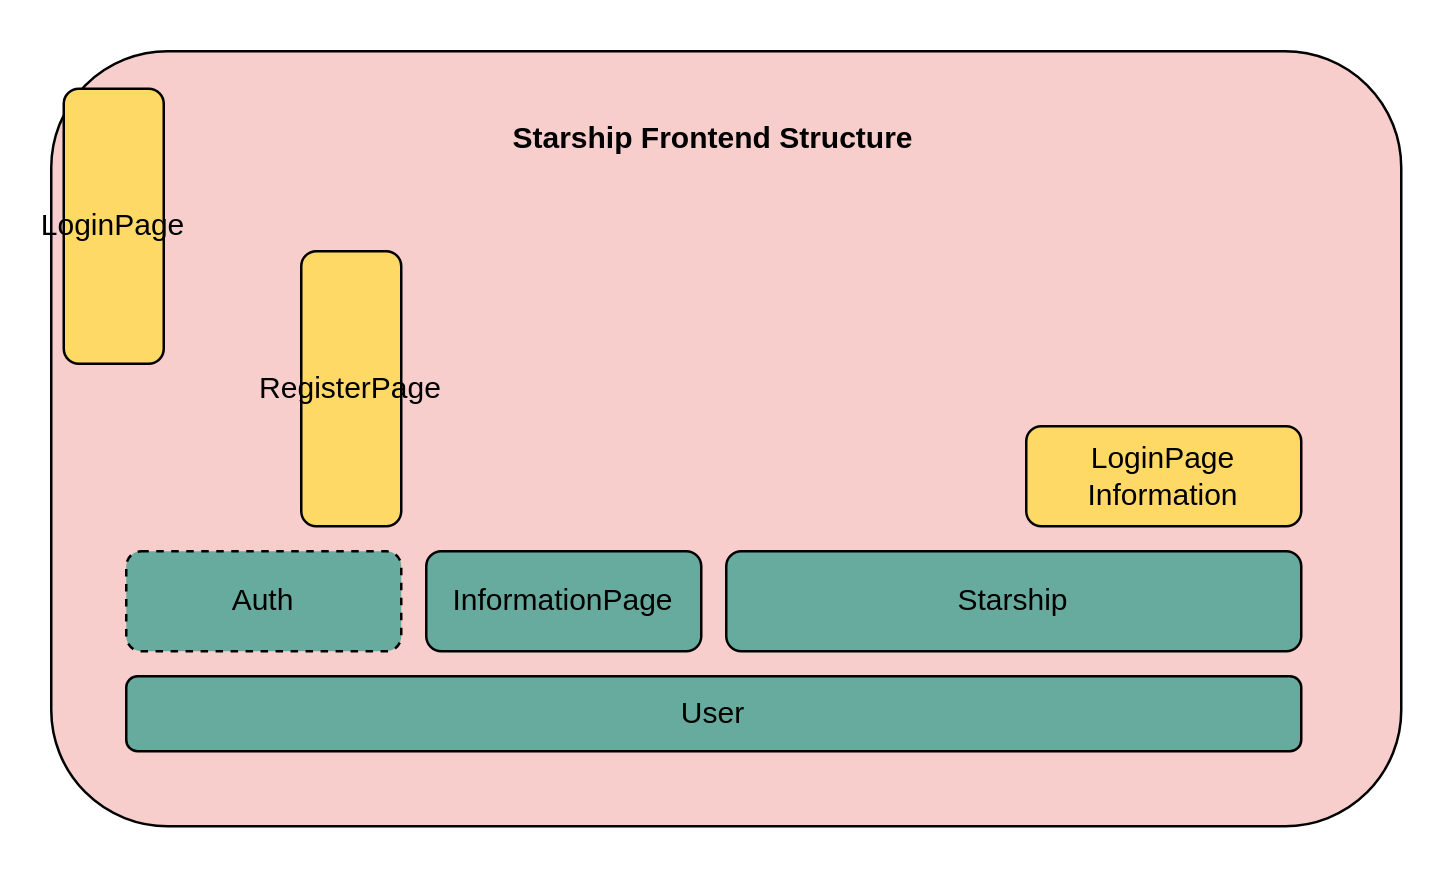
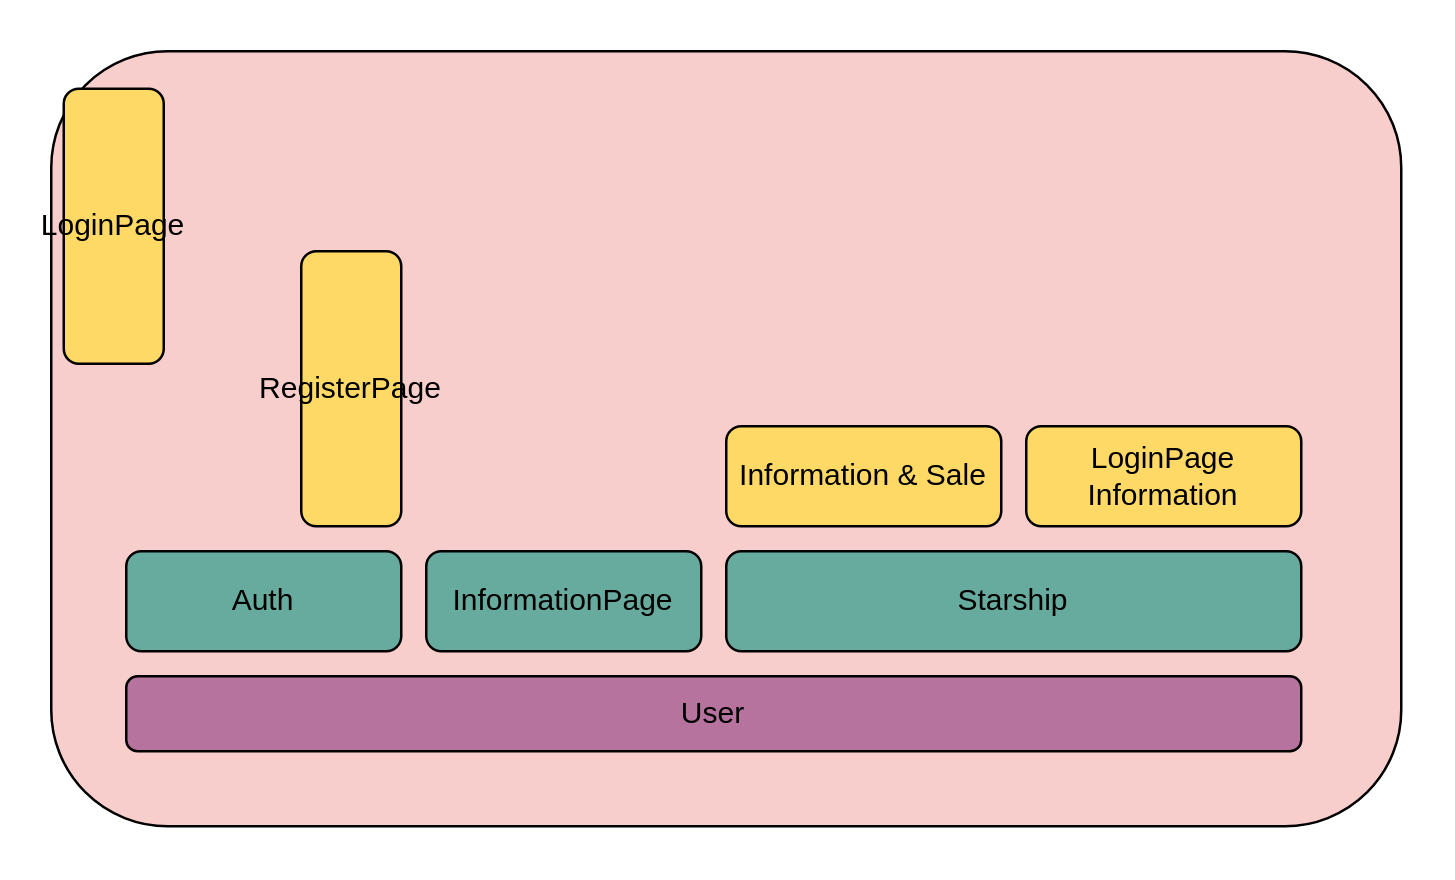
(714, 139) -> none
none -> (864, 476)
(264, 601) -> (264, 601)
(714, 714) -> (714, 714)
